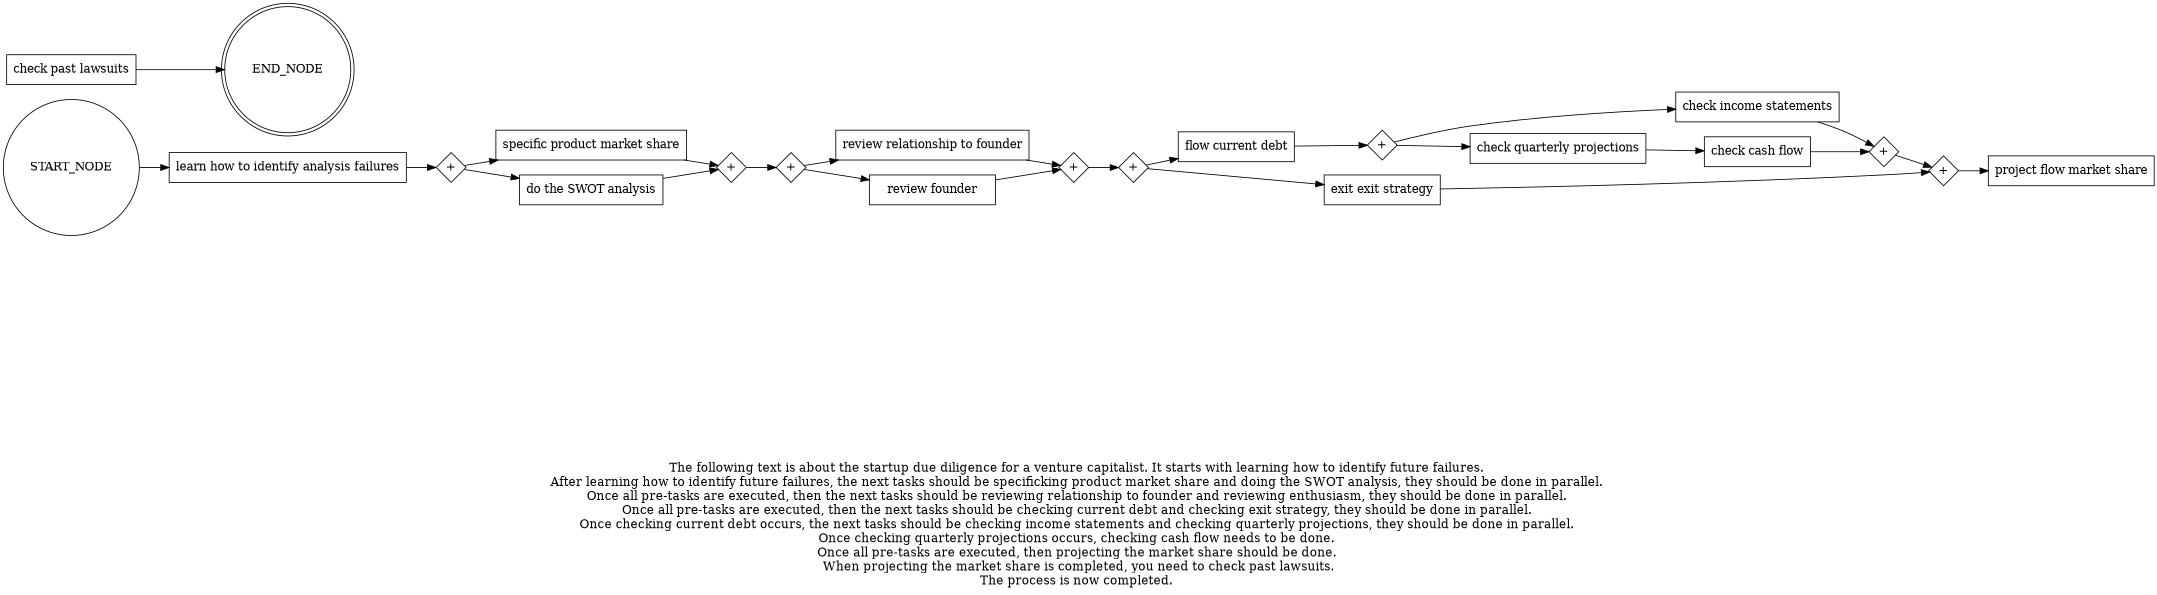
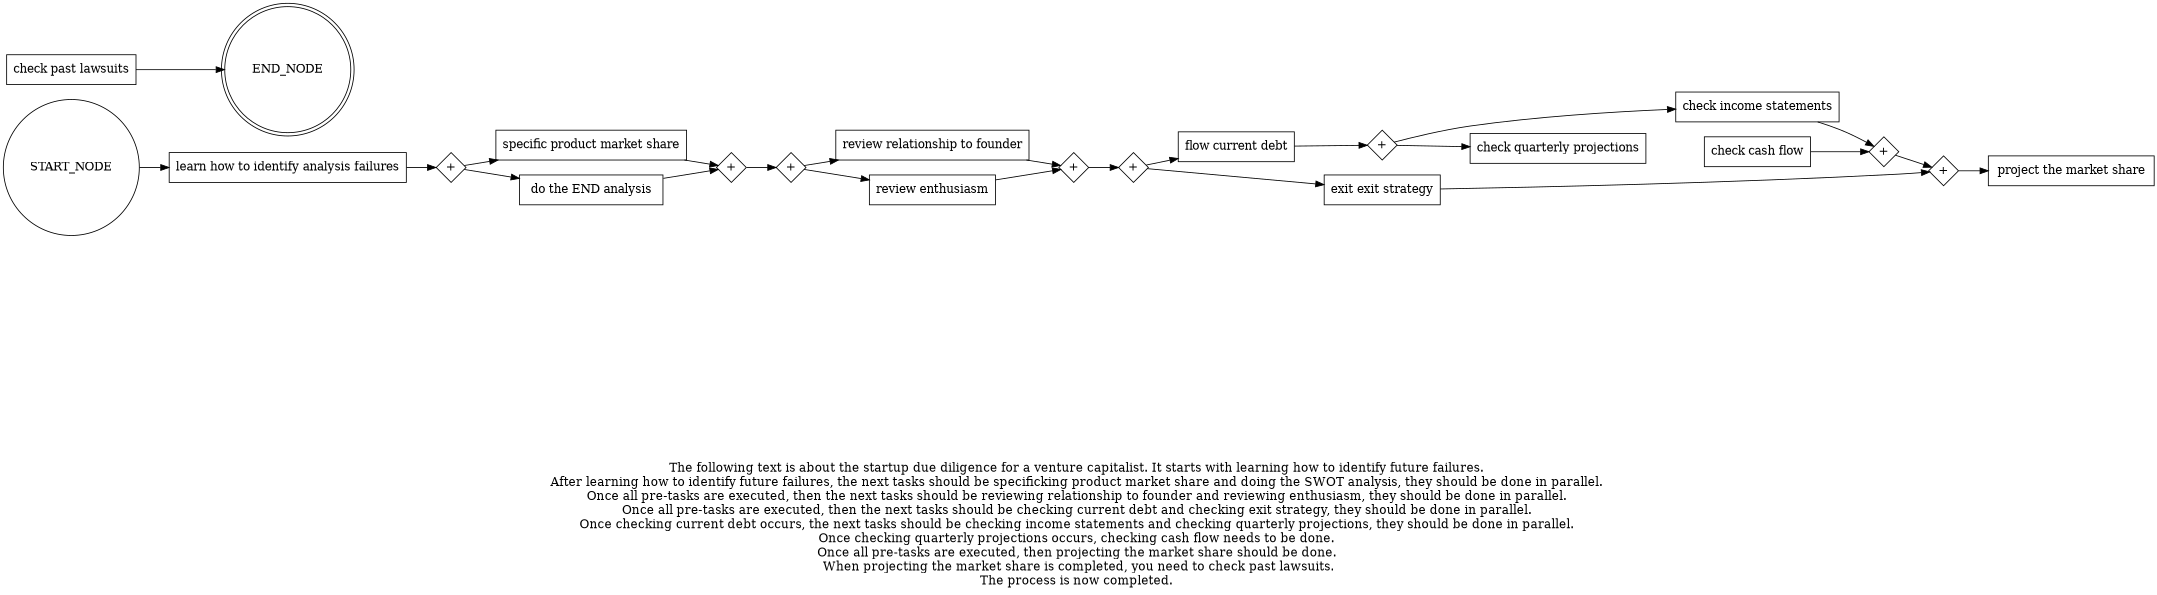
(1671, 150) -> none
(2071, 171) -> (2071, 171)
(591, 190) -> (591, 190)
(932, 190) -> (932, 190)
